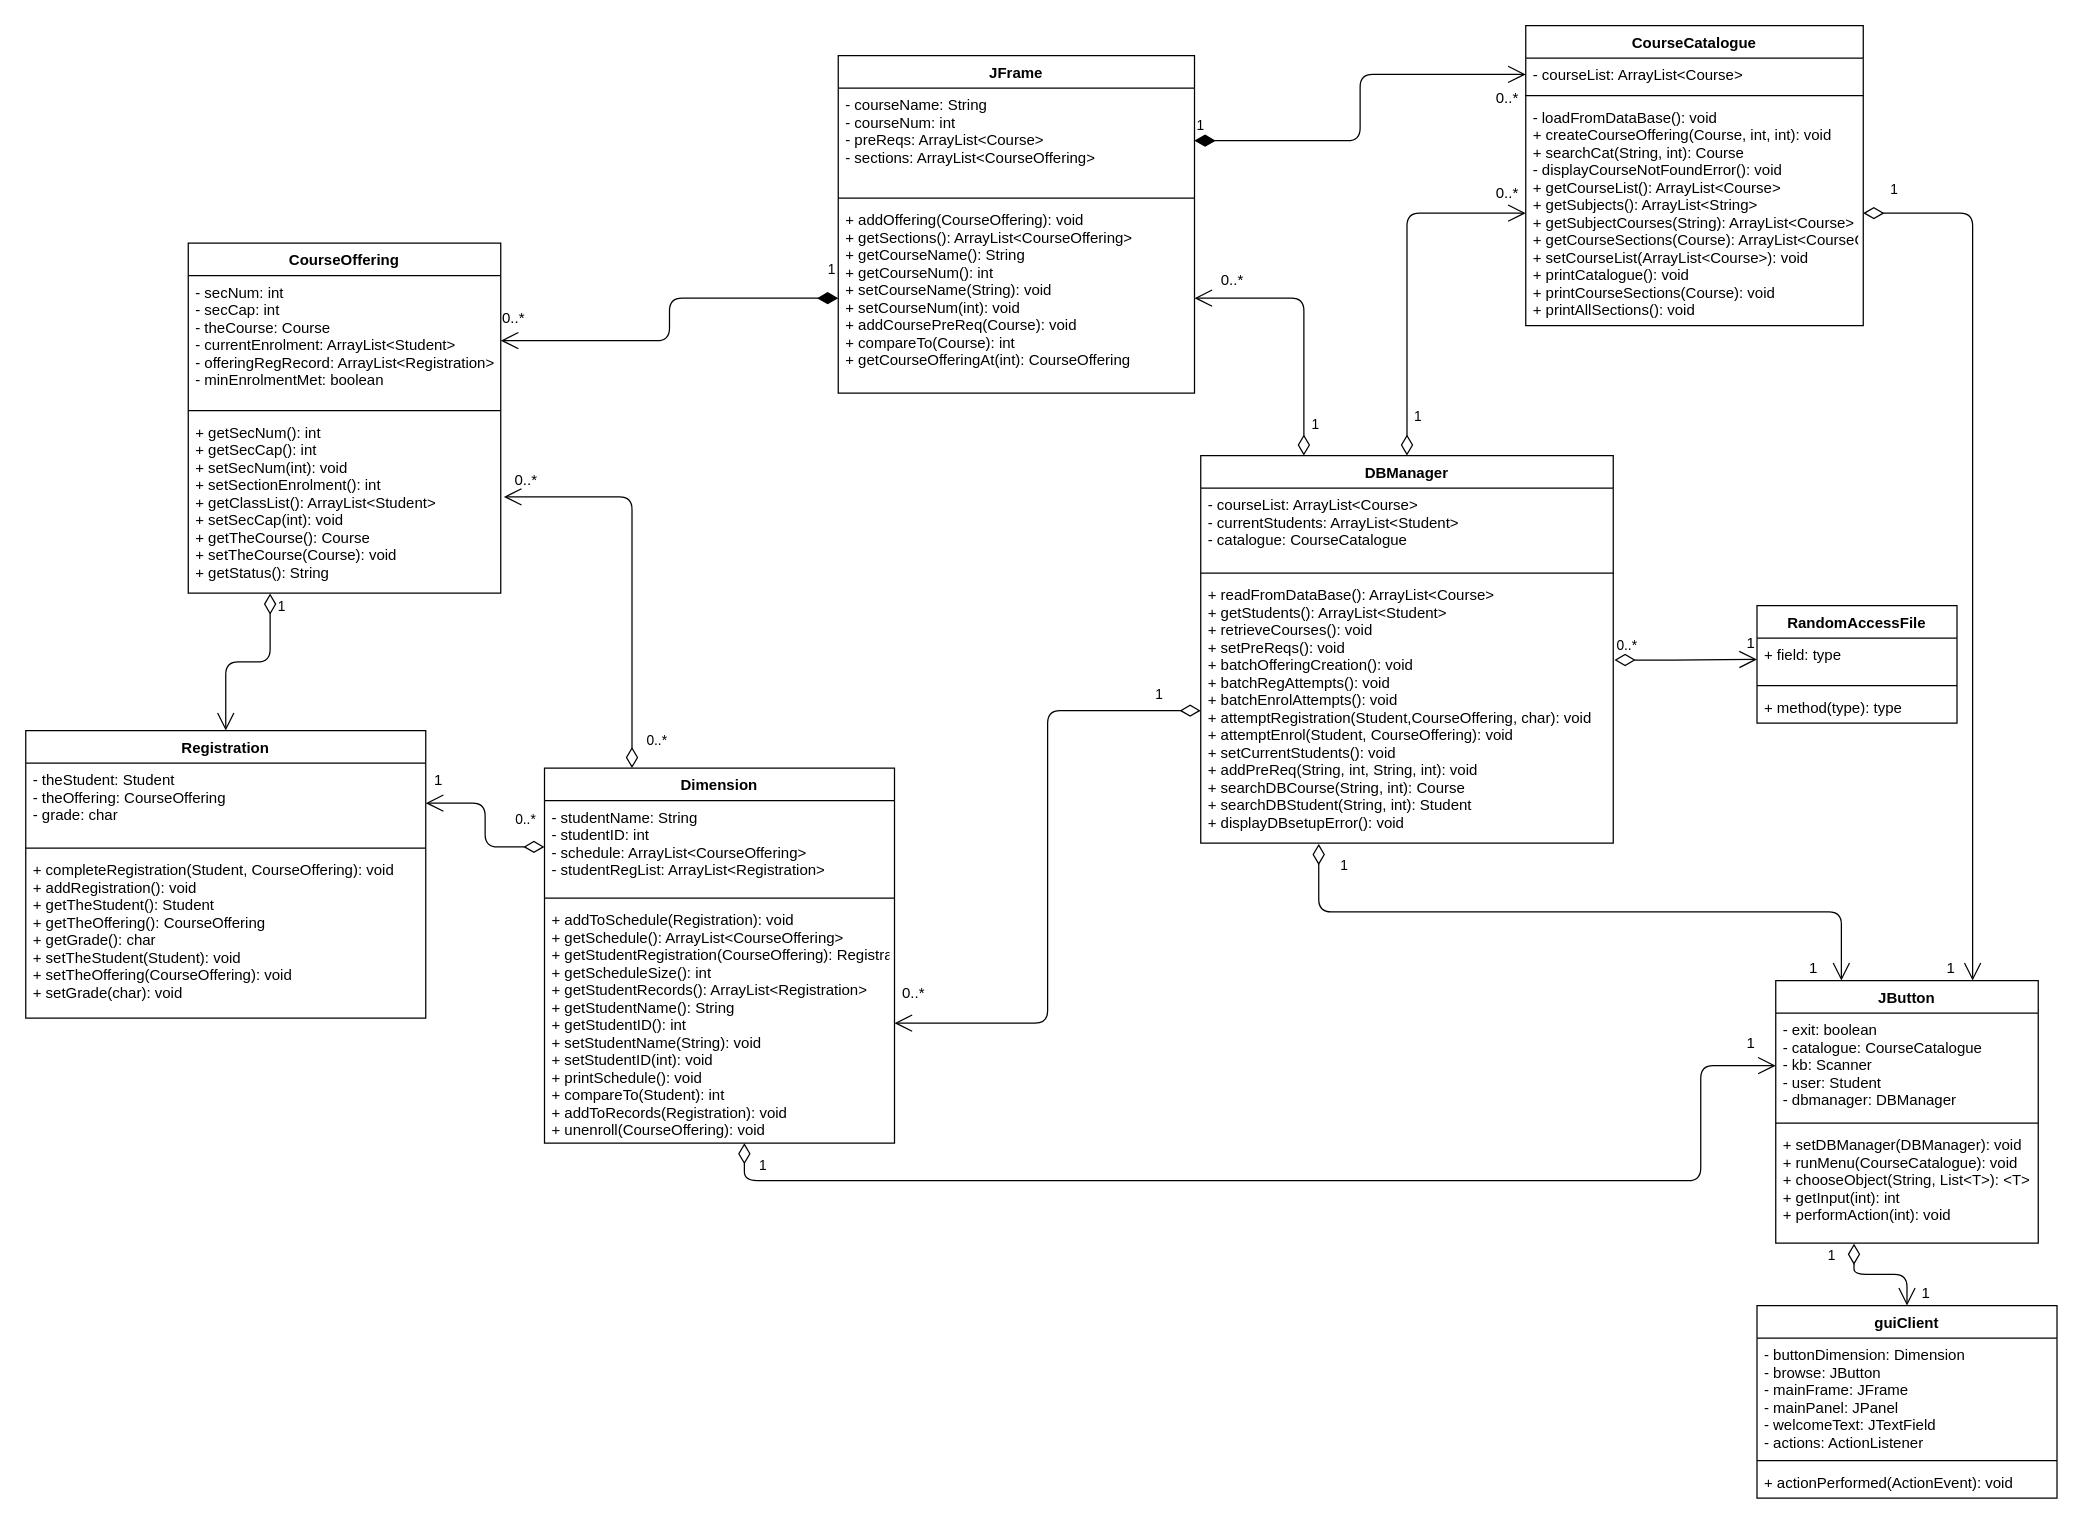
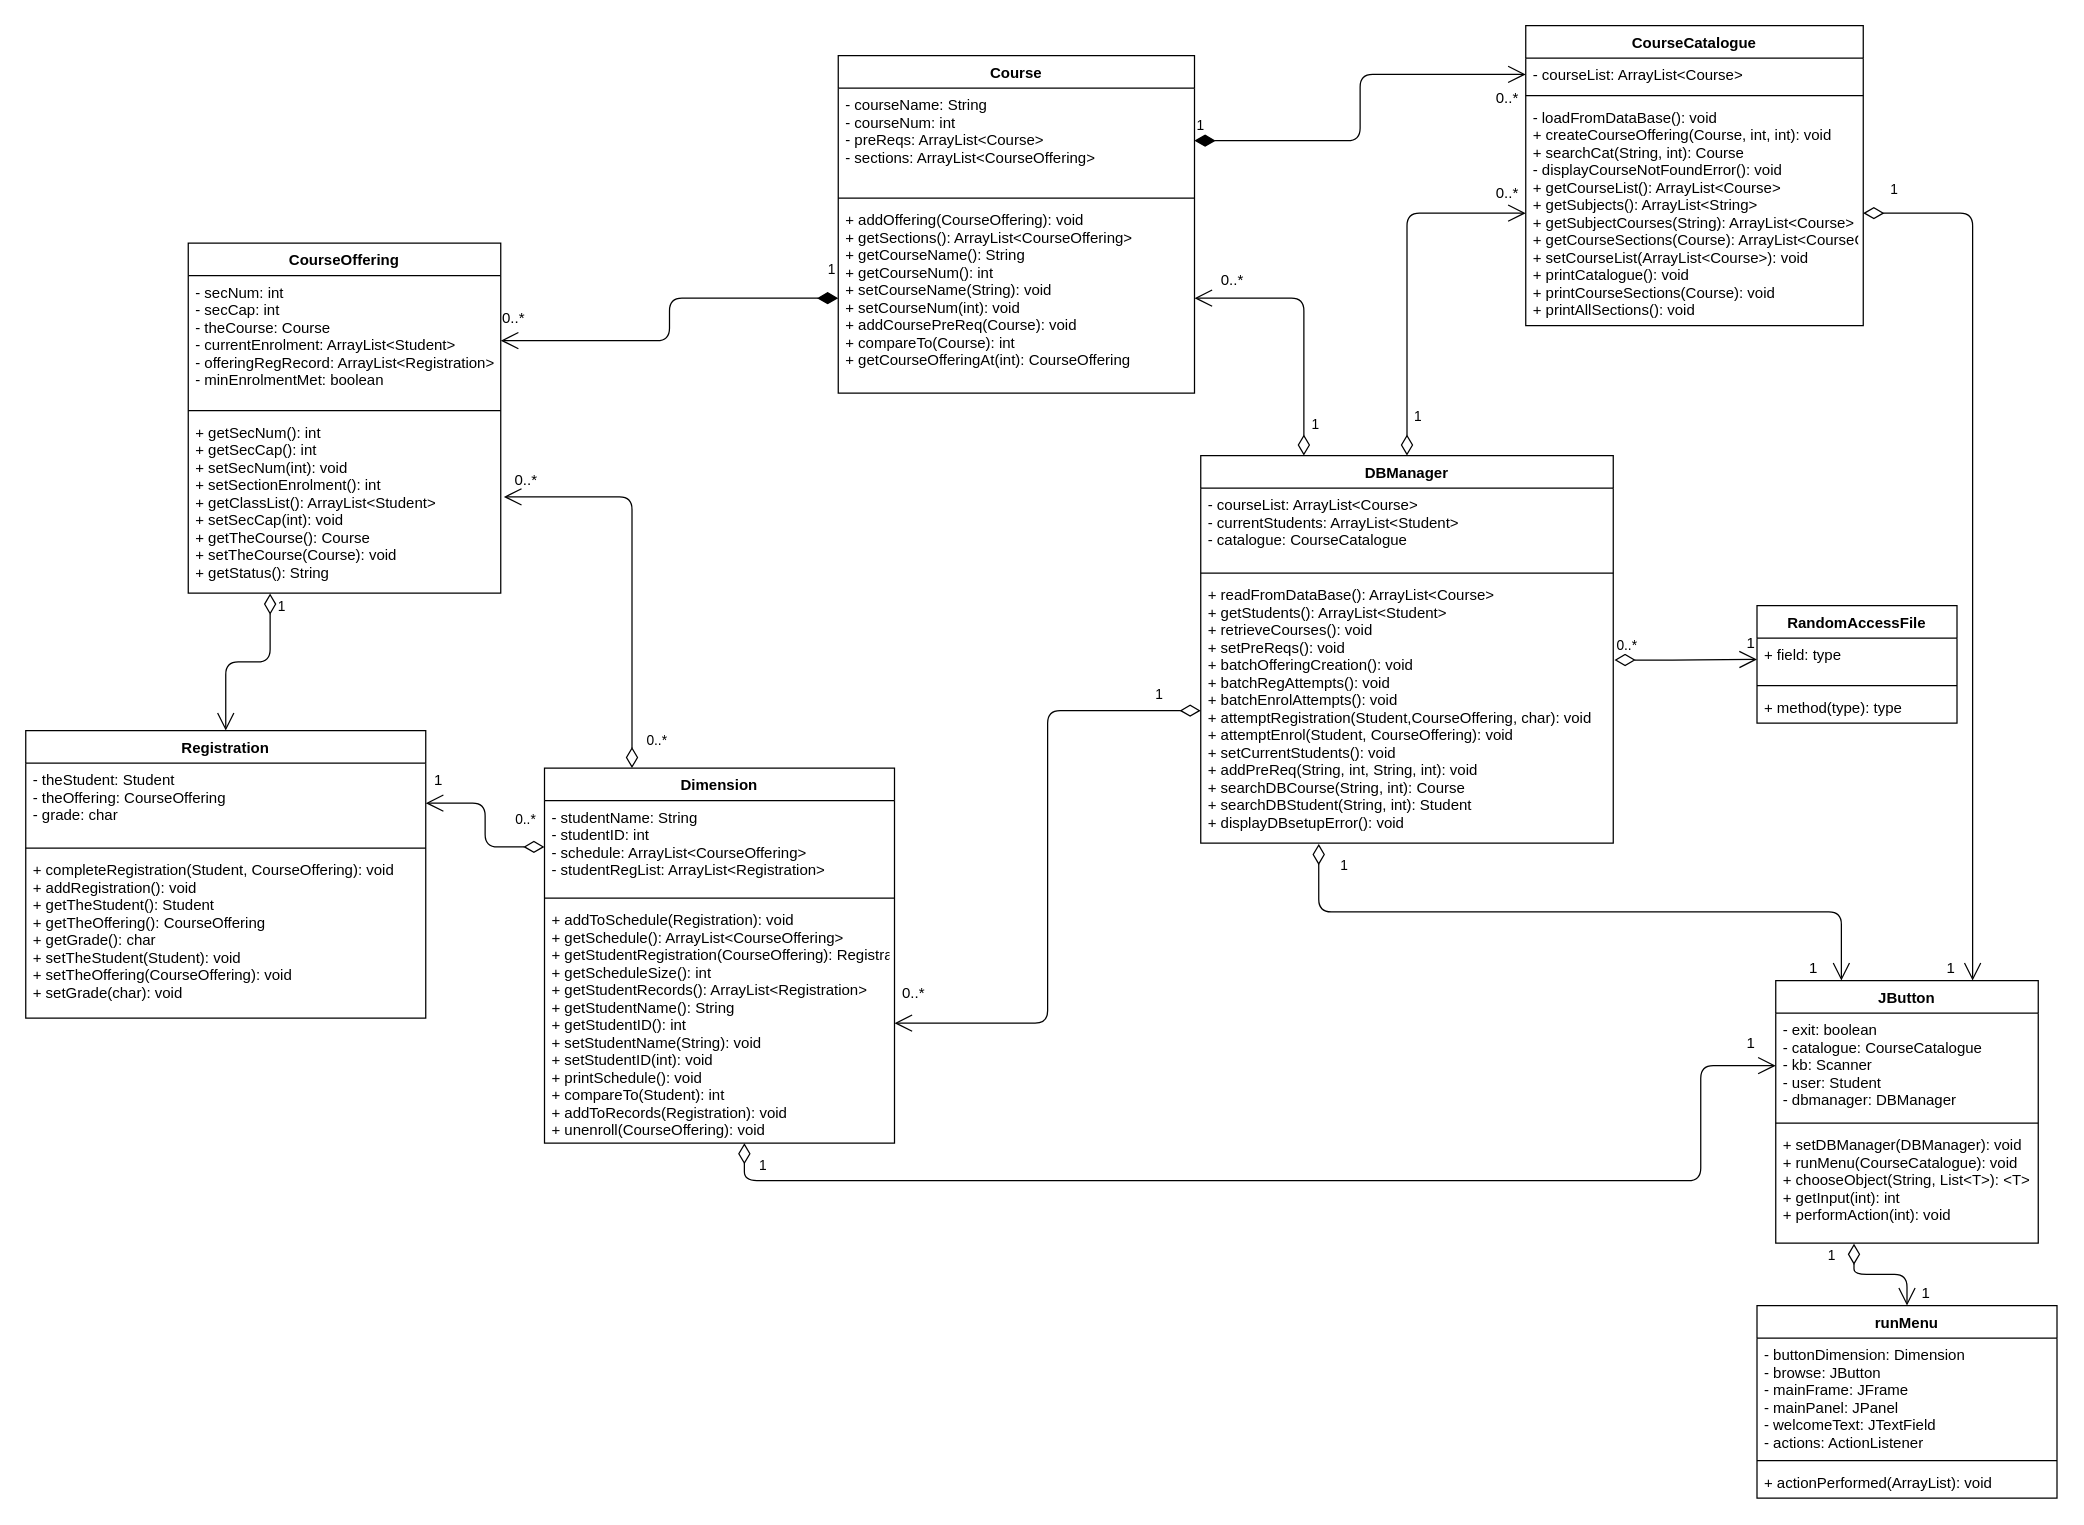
(1016, 73) -> (1016, 73)
(1906, 1323) -> (1906, 1323)
(1903, 1483) -> (1895, 1483)
